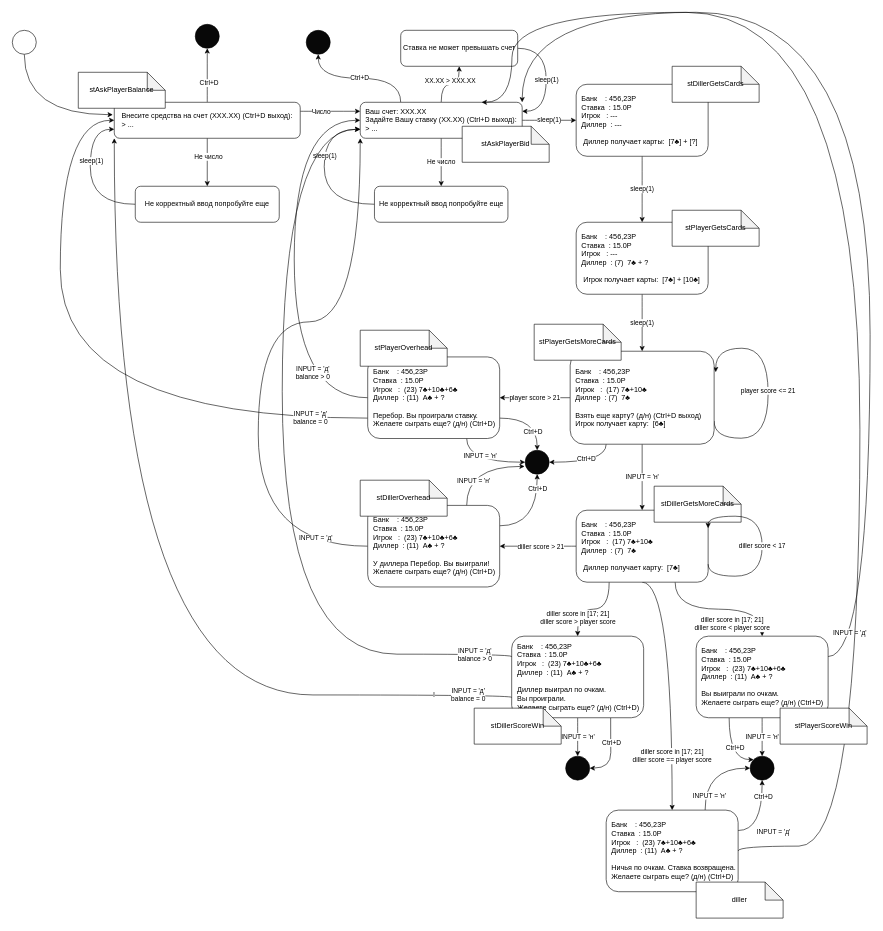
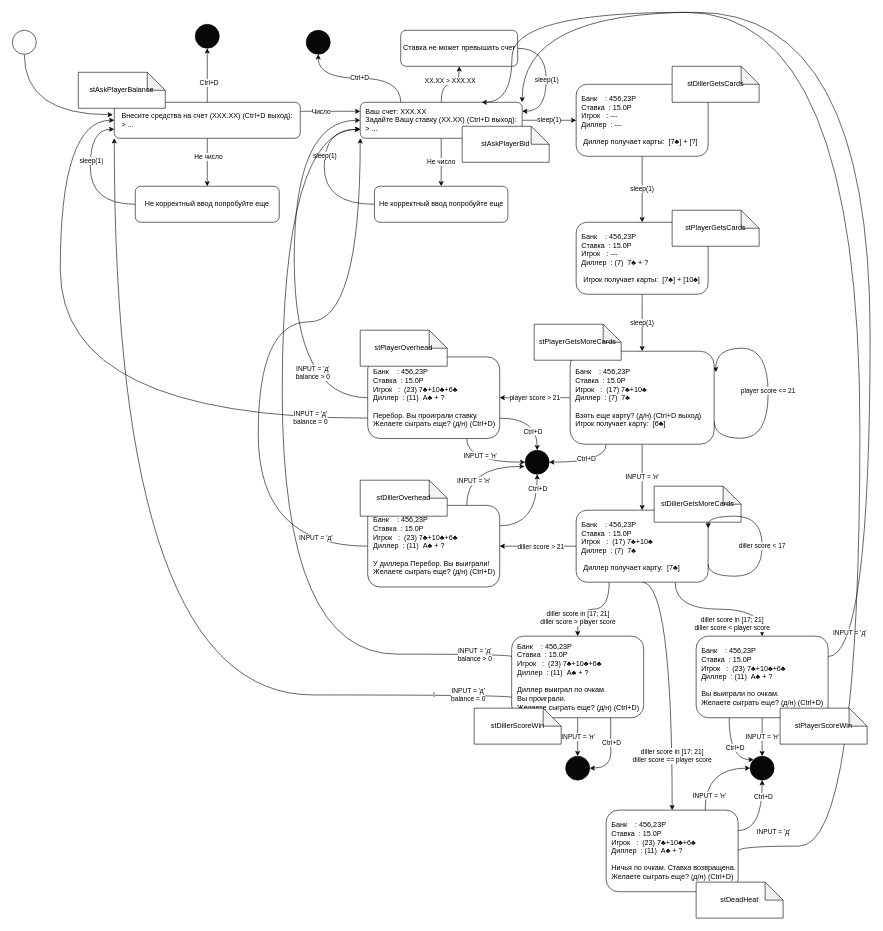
(740, 900) -> (740, 900)
